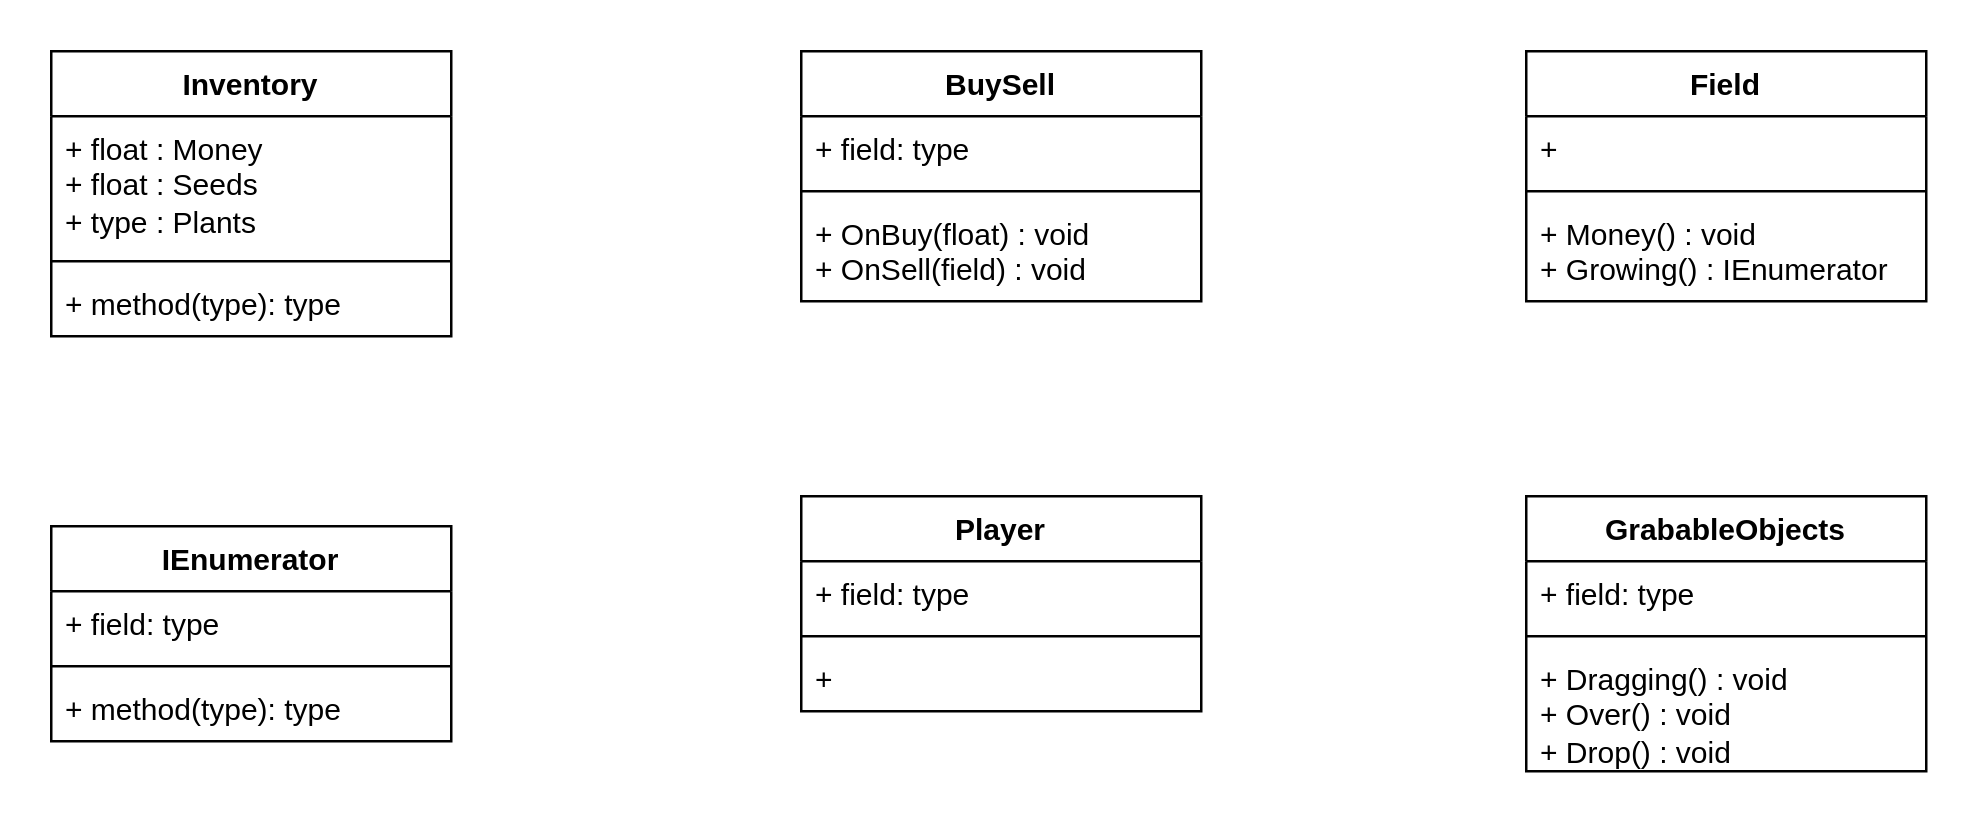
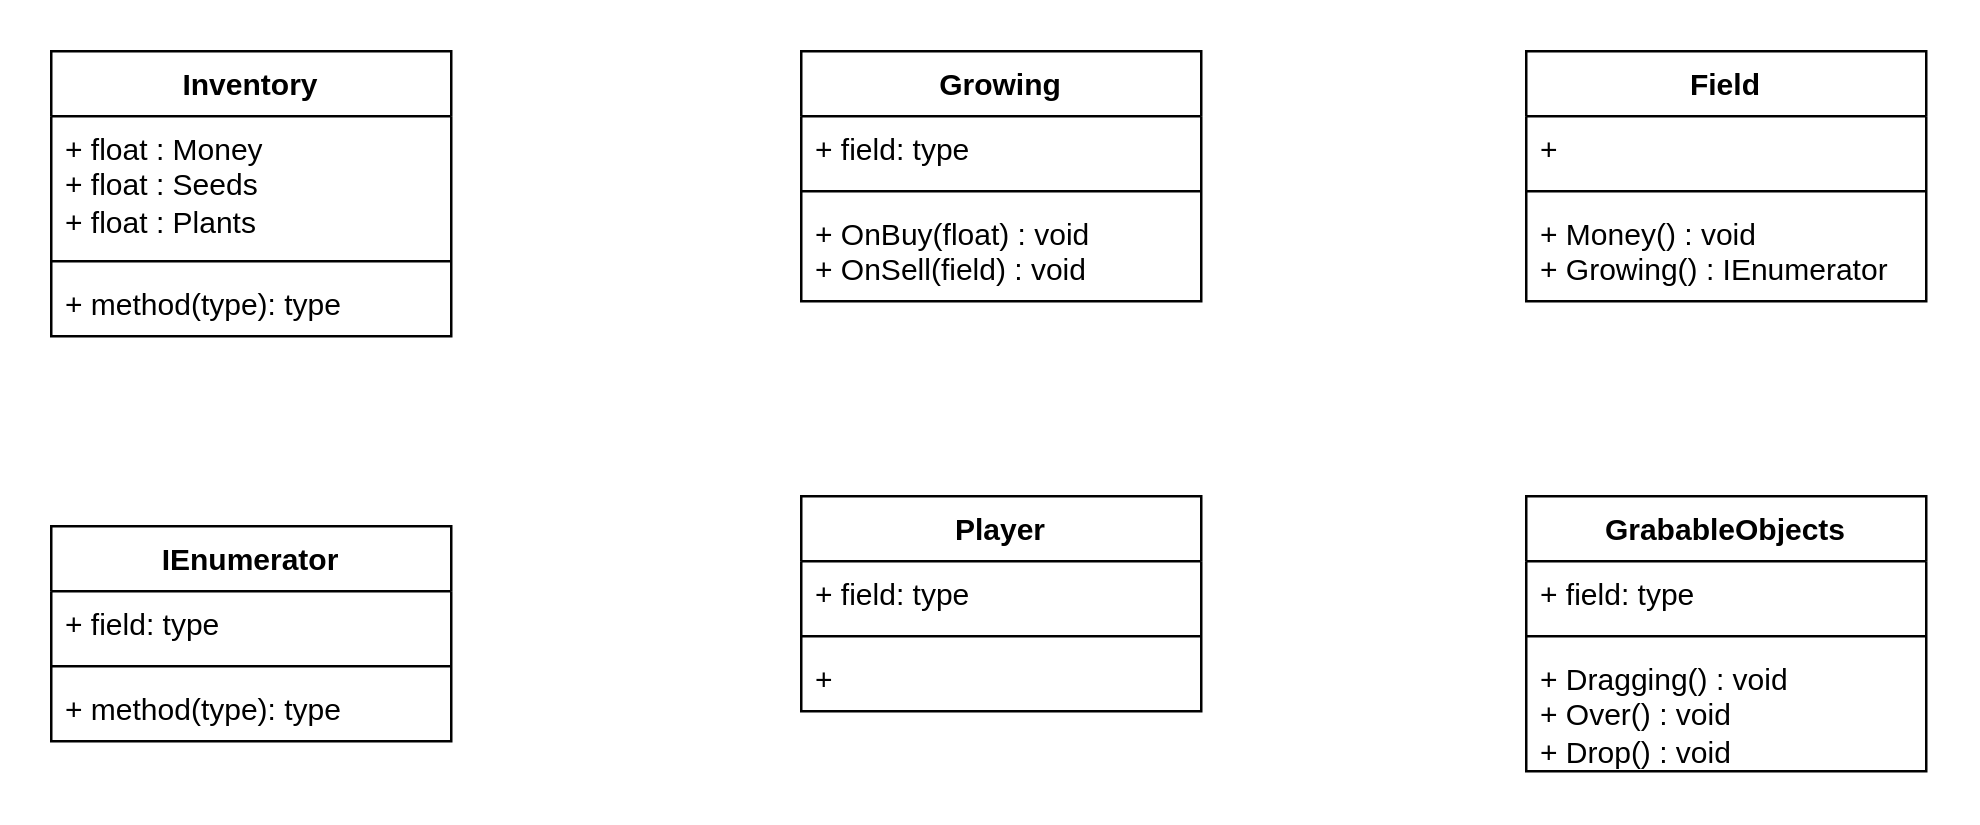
(1001, 87) -> (1001, 87)
(173, 188) -> (177, 188)
